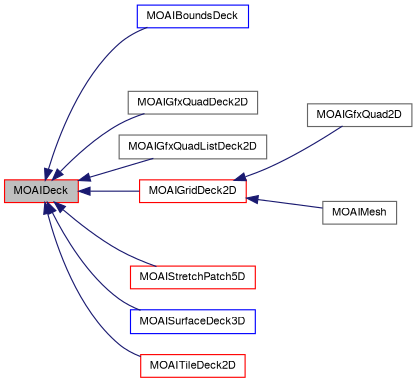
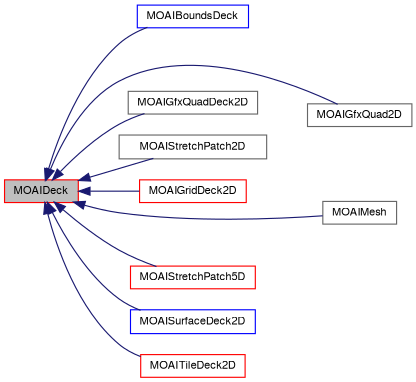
(193, 147) -> (193, 147)
(295, 154) -> (173, 66)
(290, 204) -> (203, 219)
(193, 322) -> (193, 322)
